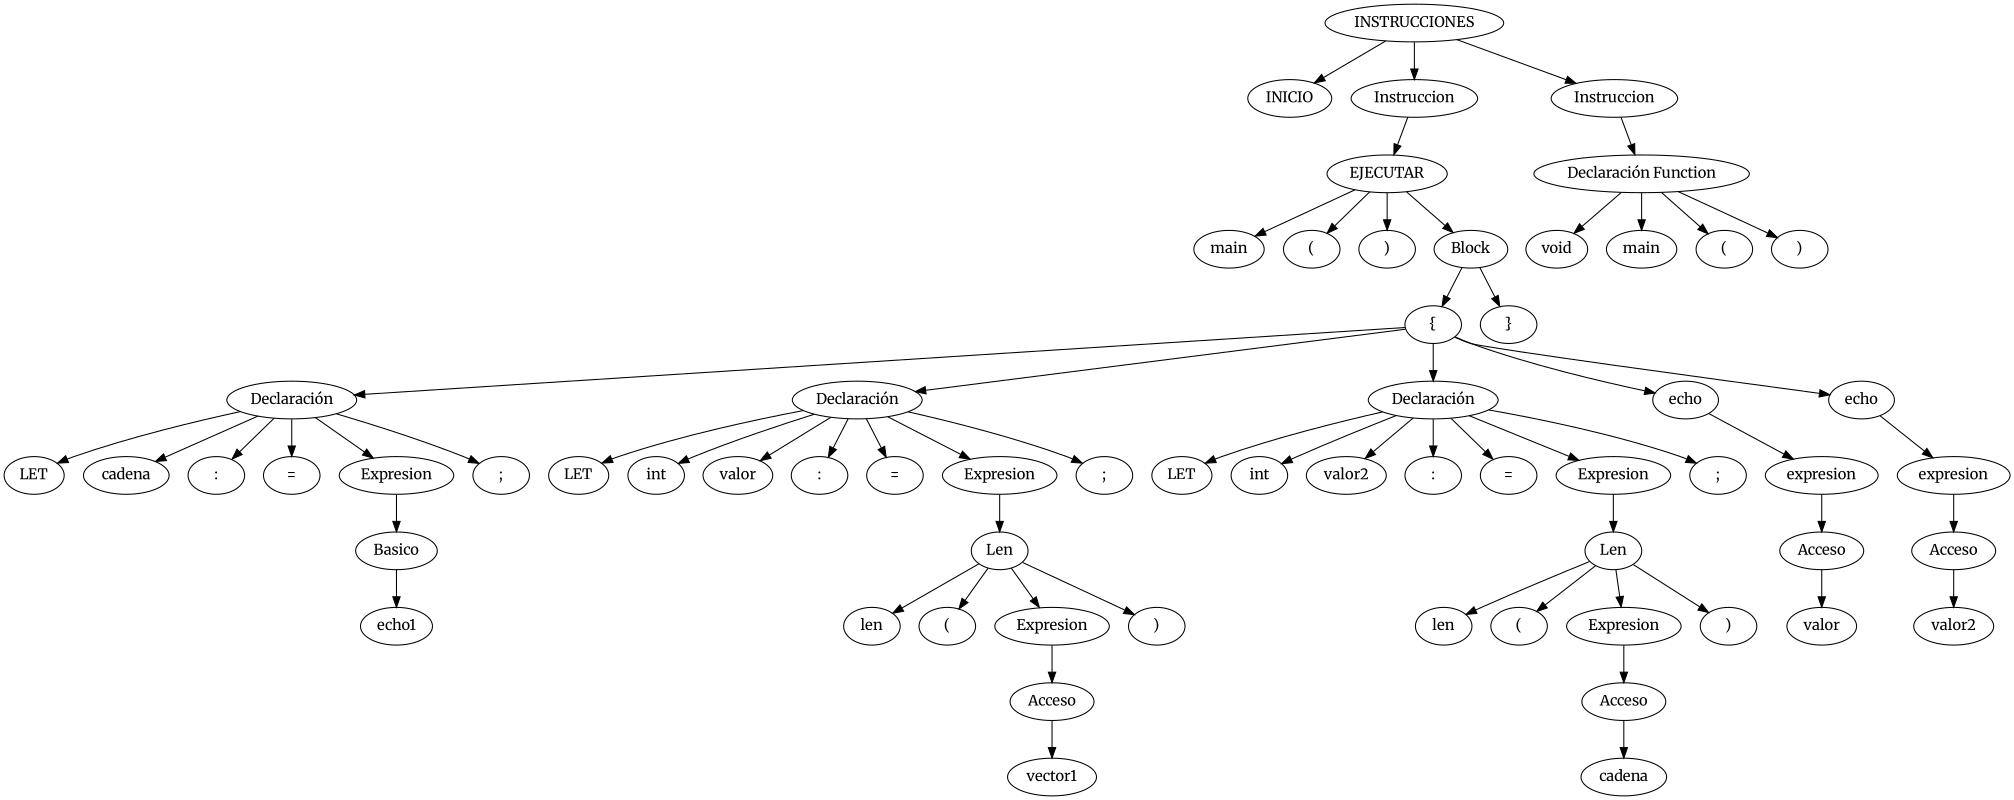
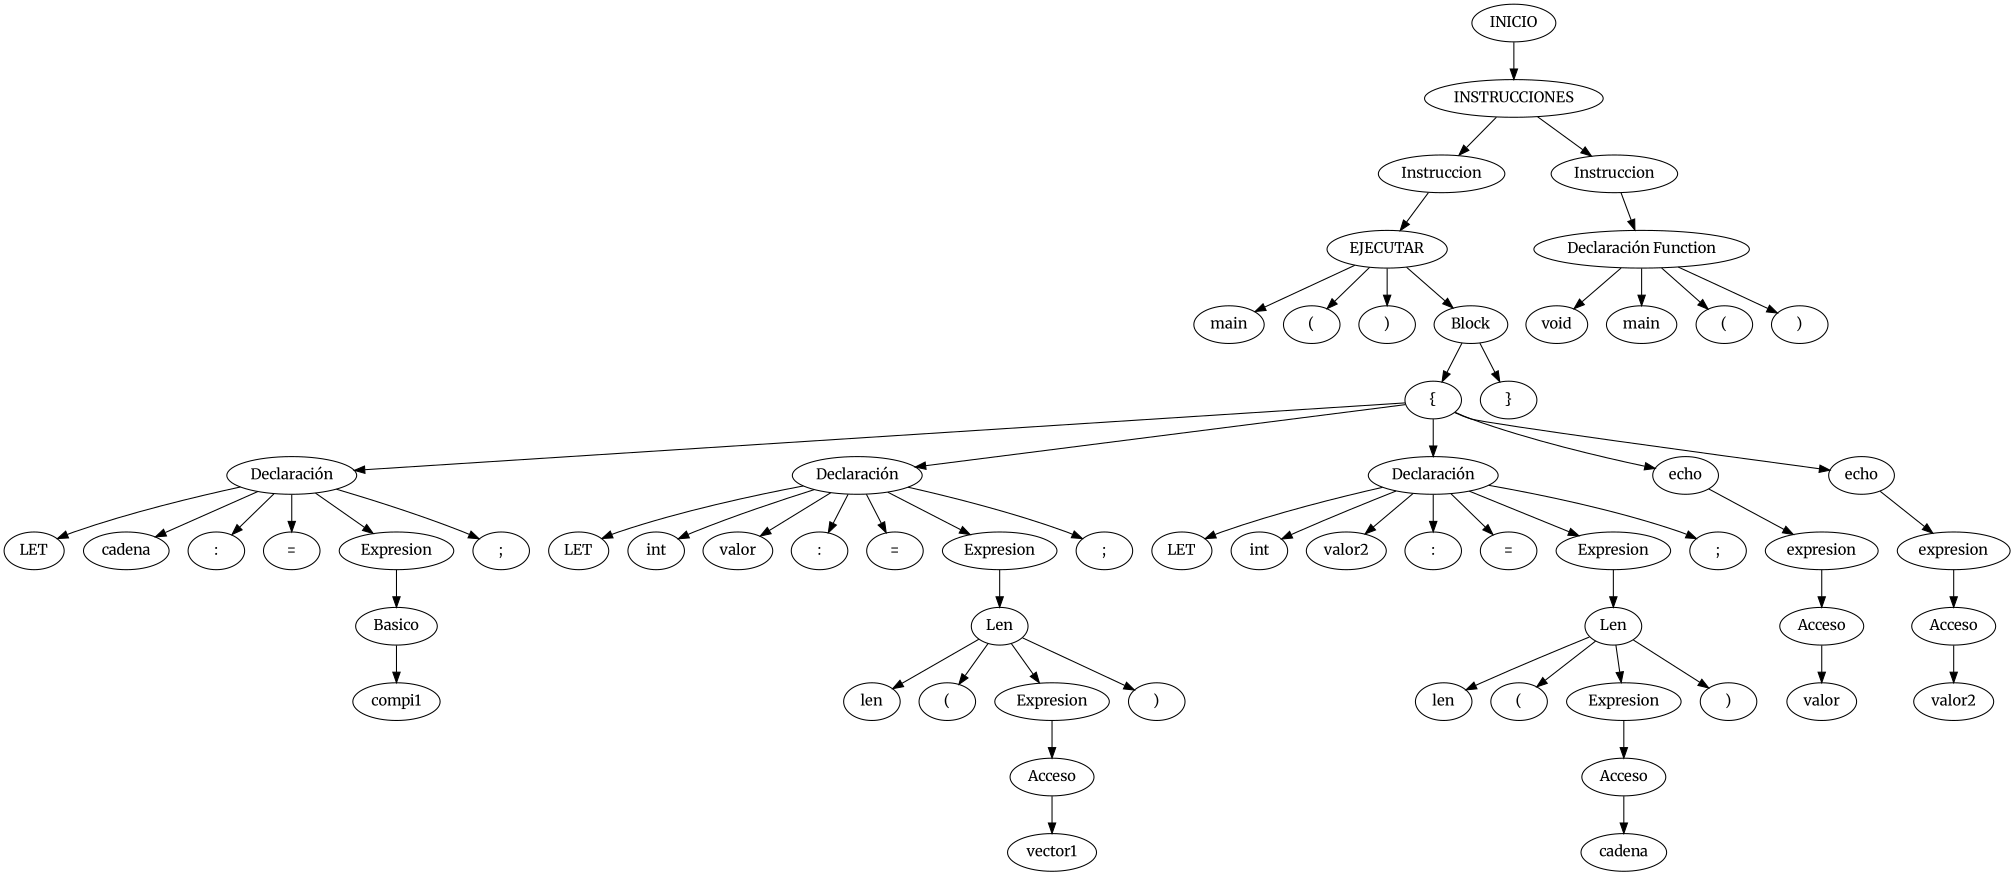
(1355, 59) -> (1514, 56)
(396, 626) -> (396, 702)
